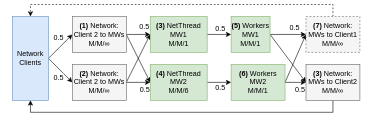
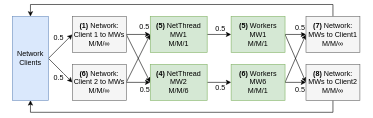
(185, 5) -> (185, 5)
(99, 35) -> (99, 35)
(179, 35) -> (179, 35)
(251, 35) -> (258, 35)
(333, 35) -> (333, 35)
(99, 83) -> (99, 83)
(258, 83) -> (258, 83)
(333, 83) -> (333, 83)
